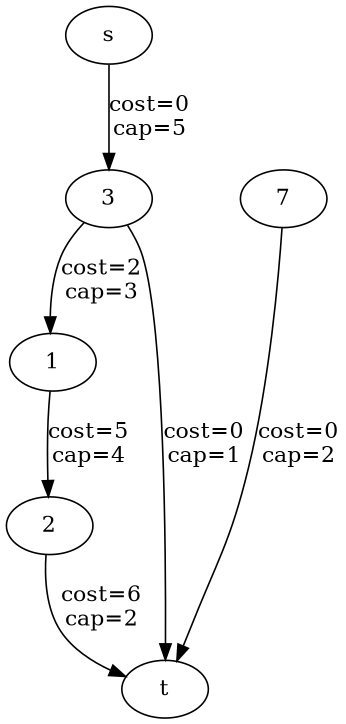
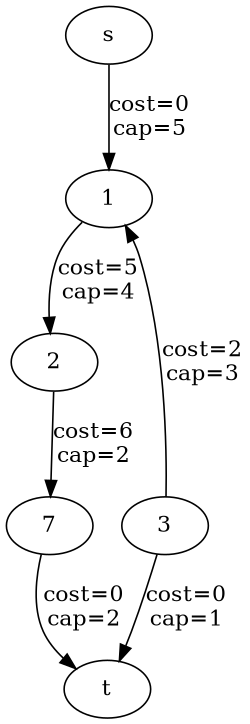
(109, 109) -> (109, 109)
(57, 624) -> (52, 436)
